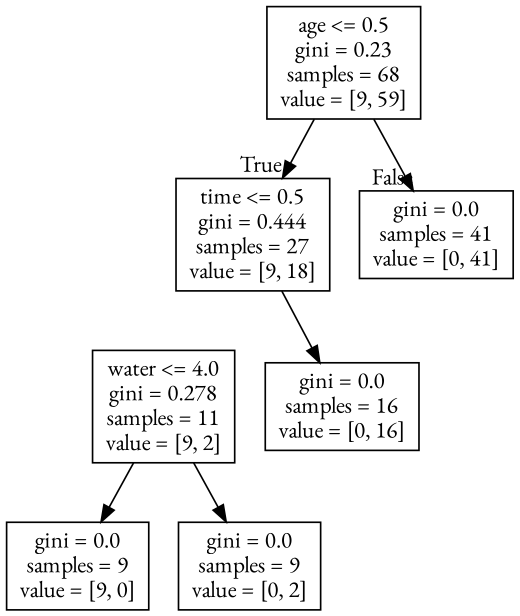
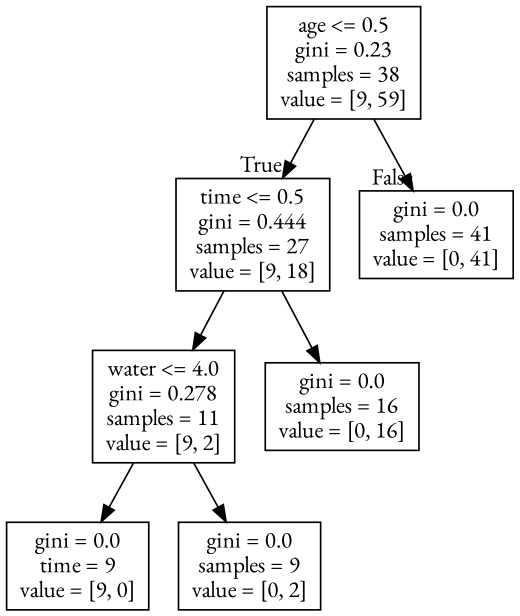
(344, 63) -> (344, 63)
none -> (212, 313)
(78, 566) -> (78, 566)
